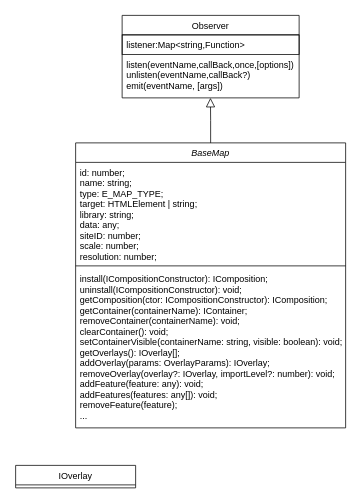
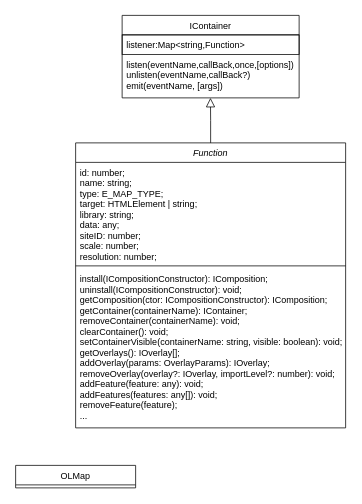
(210, 26) -> (210, 26)
(210, 153) -> (210, 153)
(75, 476) -> (75, 476)
